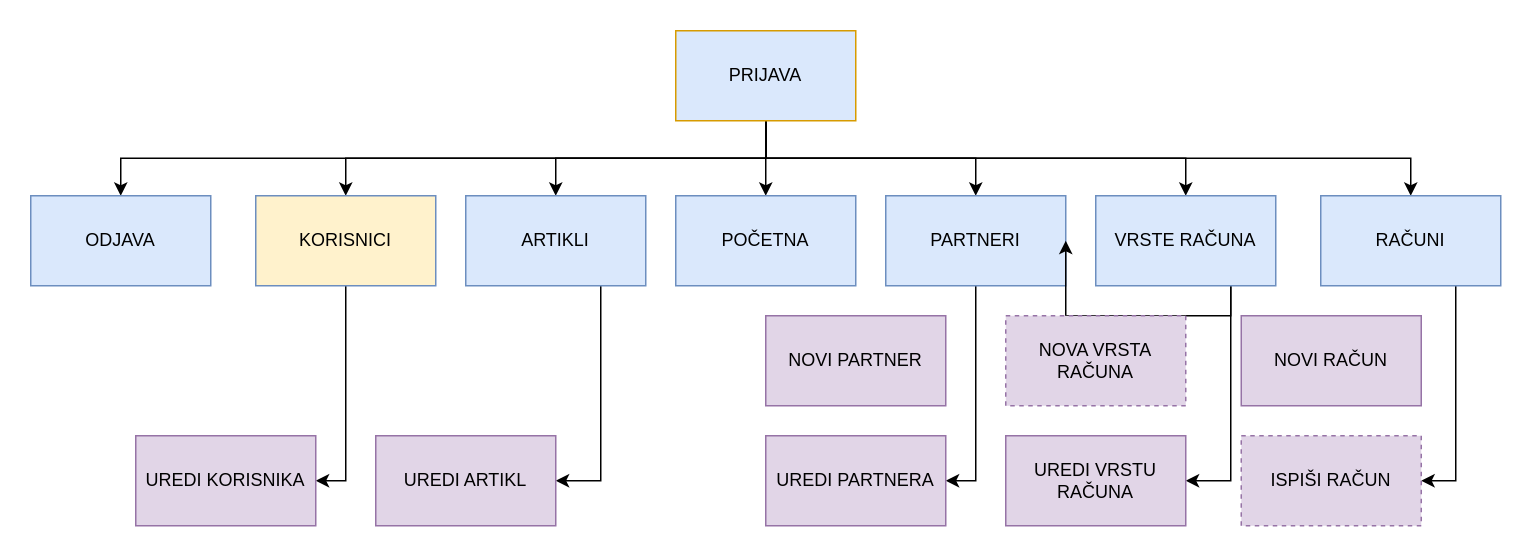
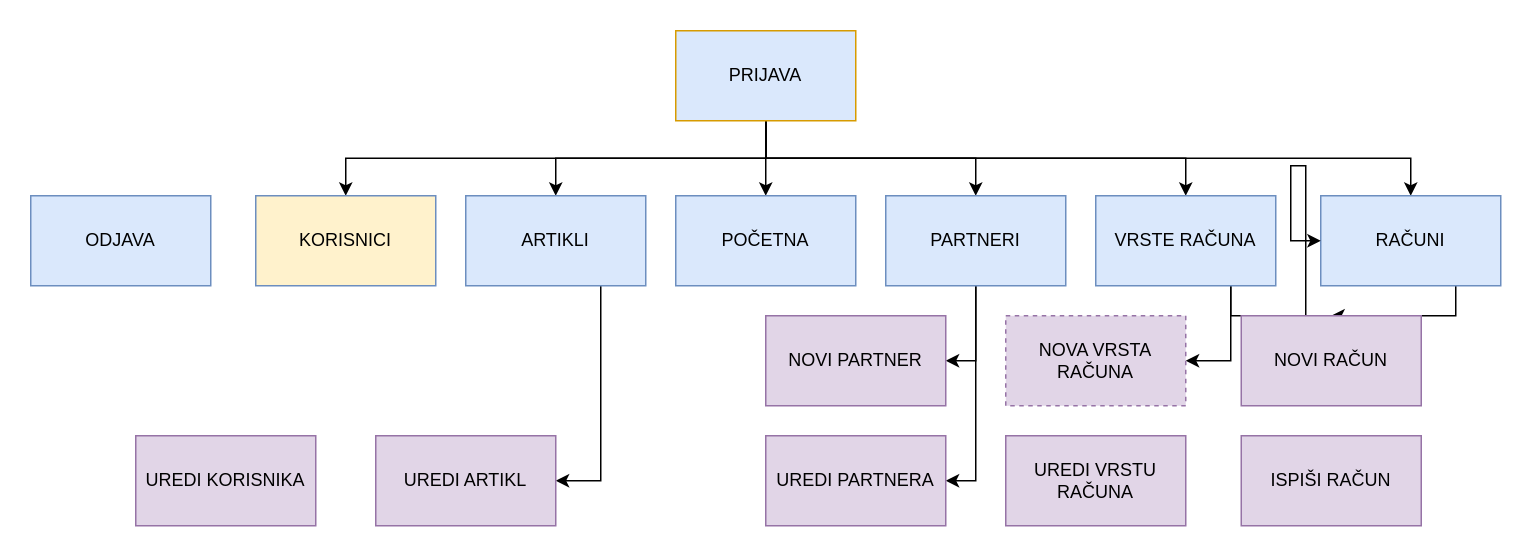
(219, 158) -> none
(1115, 316) -> (1212, 361)
none -> (965, 361)
(346, 393) -> none
(1456, 409) -> (1440, 316)
(1231, 438) -> (1306, 188)
(1331, 481) -> (1331, 481)
